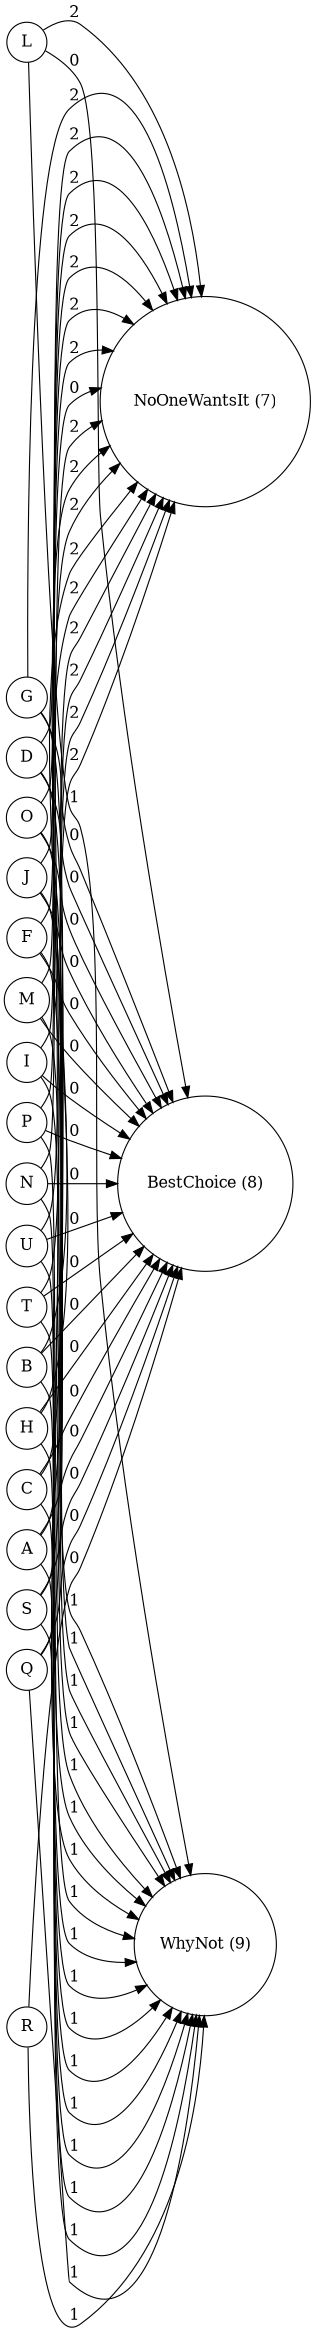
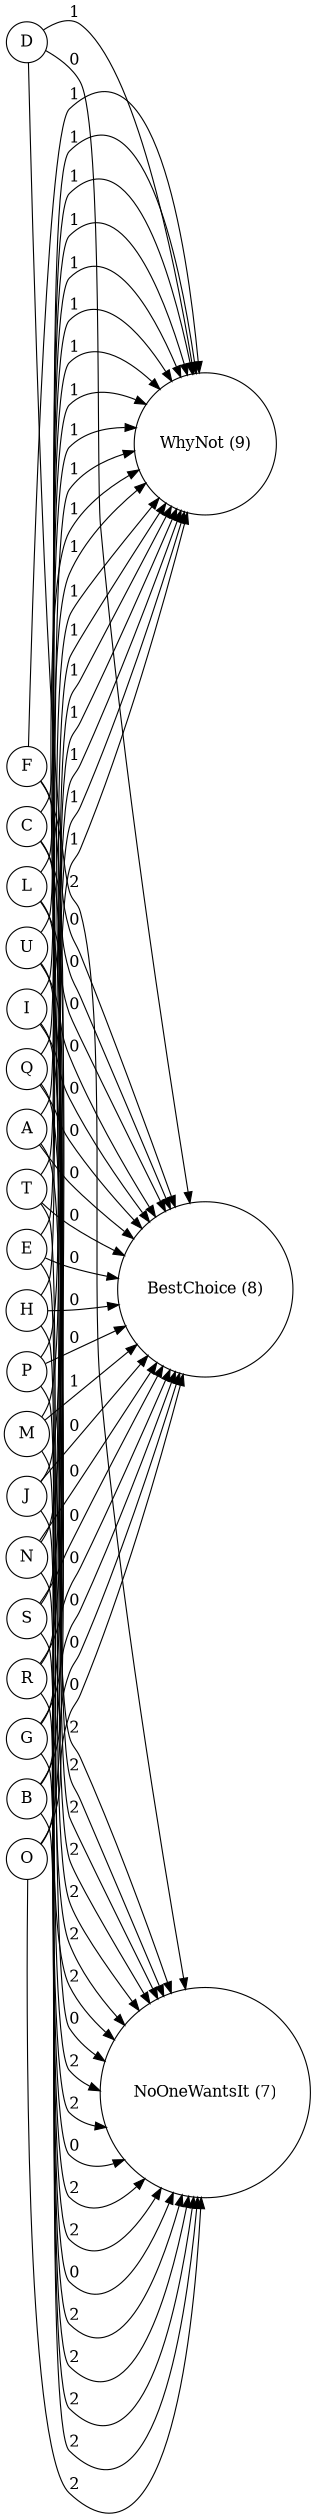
(75, 428) -> (75, 2273)
(75, 506) -> (75, 2020)
(75, 1047) -> (75, 1382)
none -> (27, 1249)
none -> (78, 2372)
